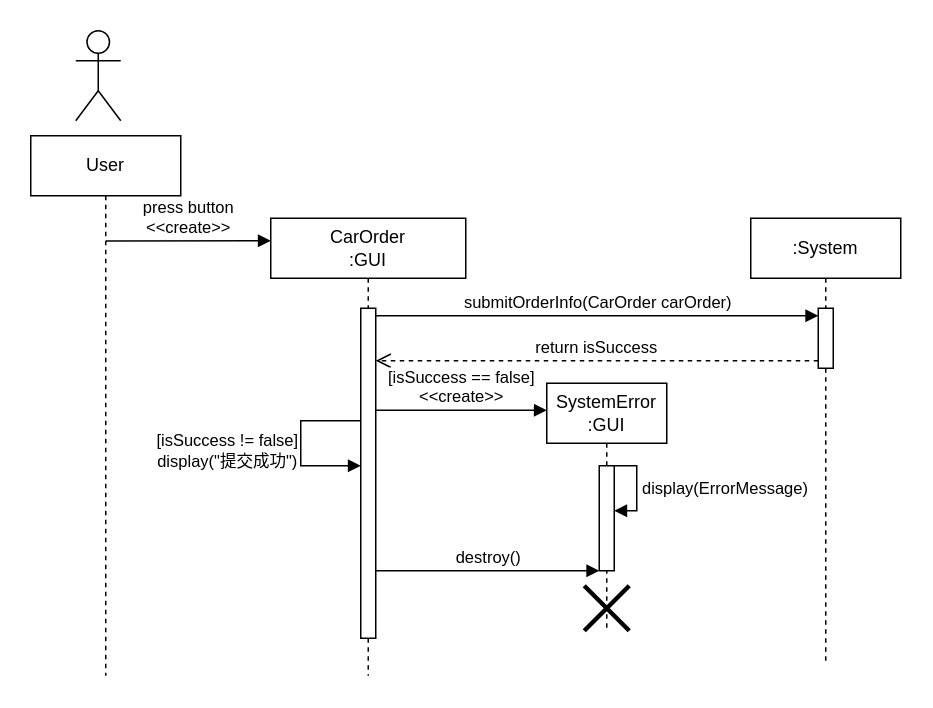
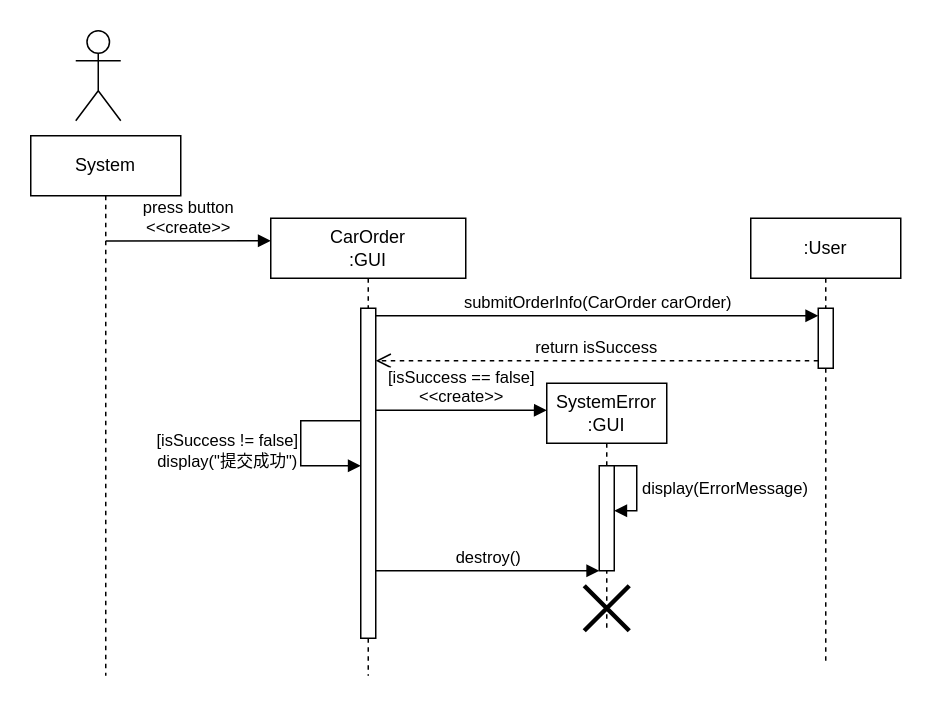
(106, 166) -> (106, 166)
(826, 248) -> (826, 248)
